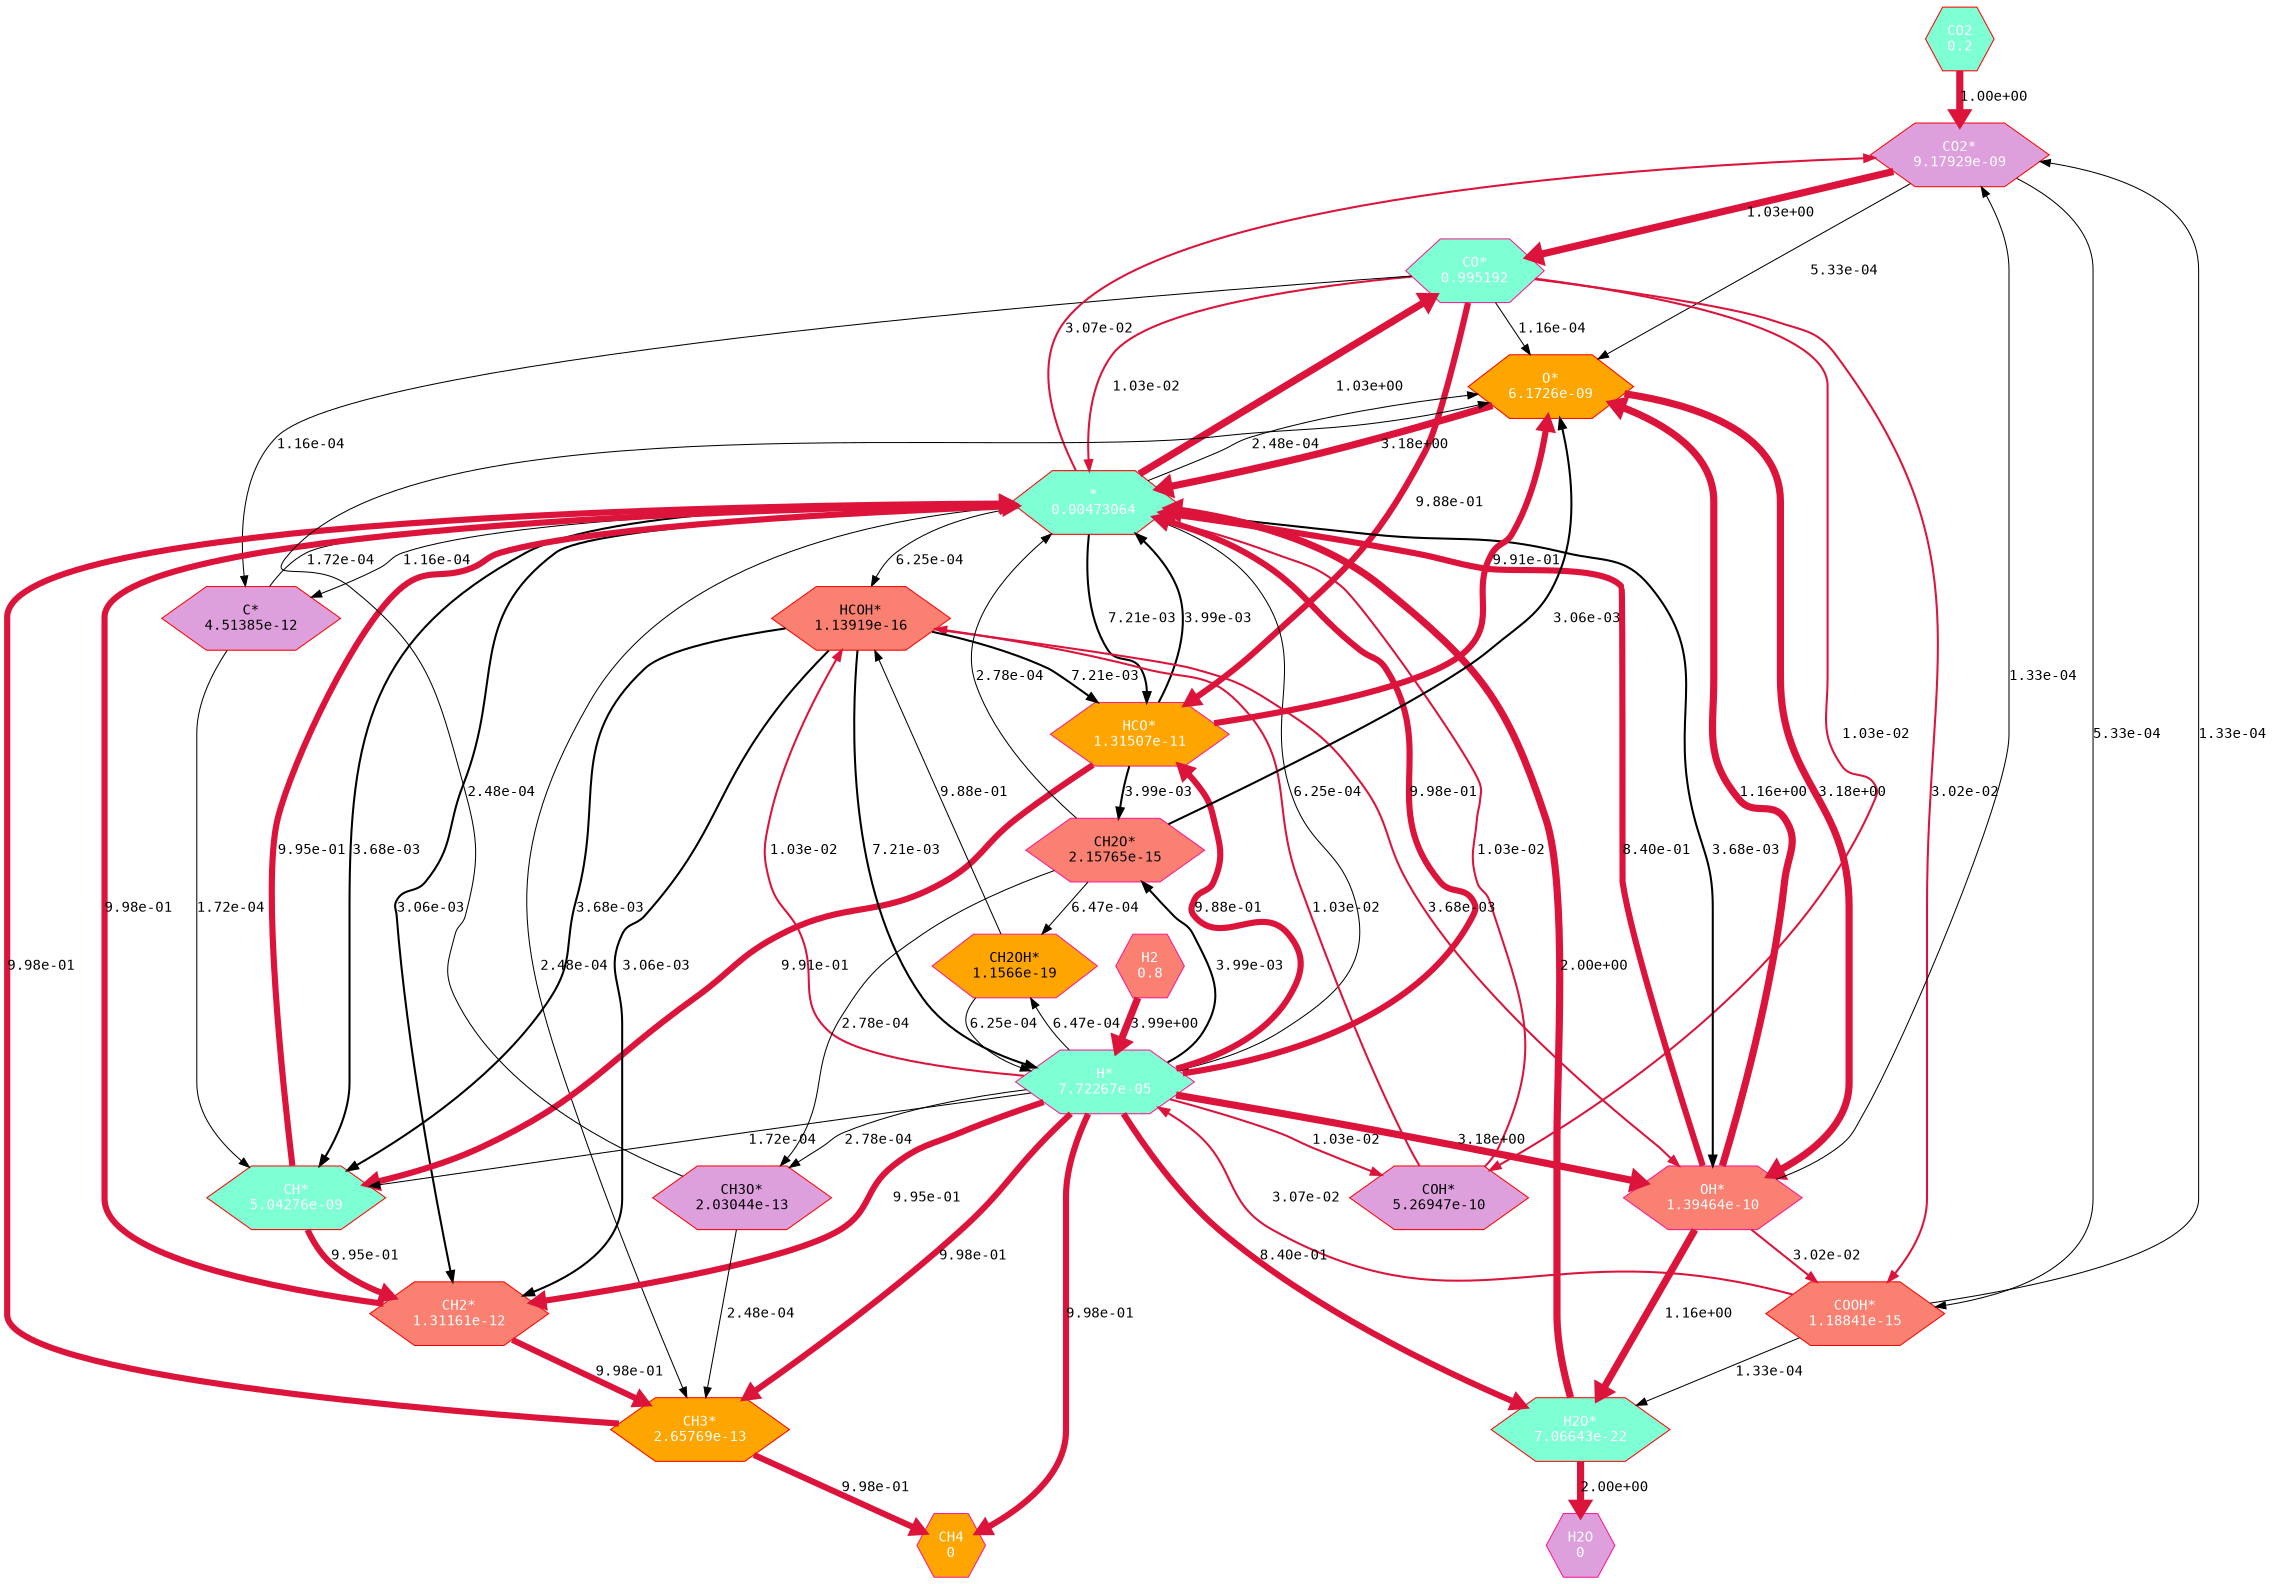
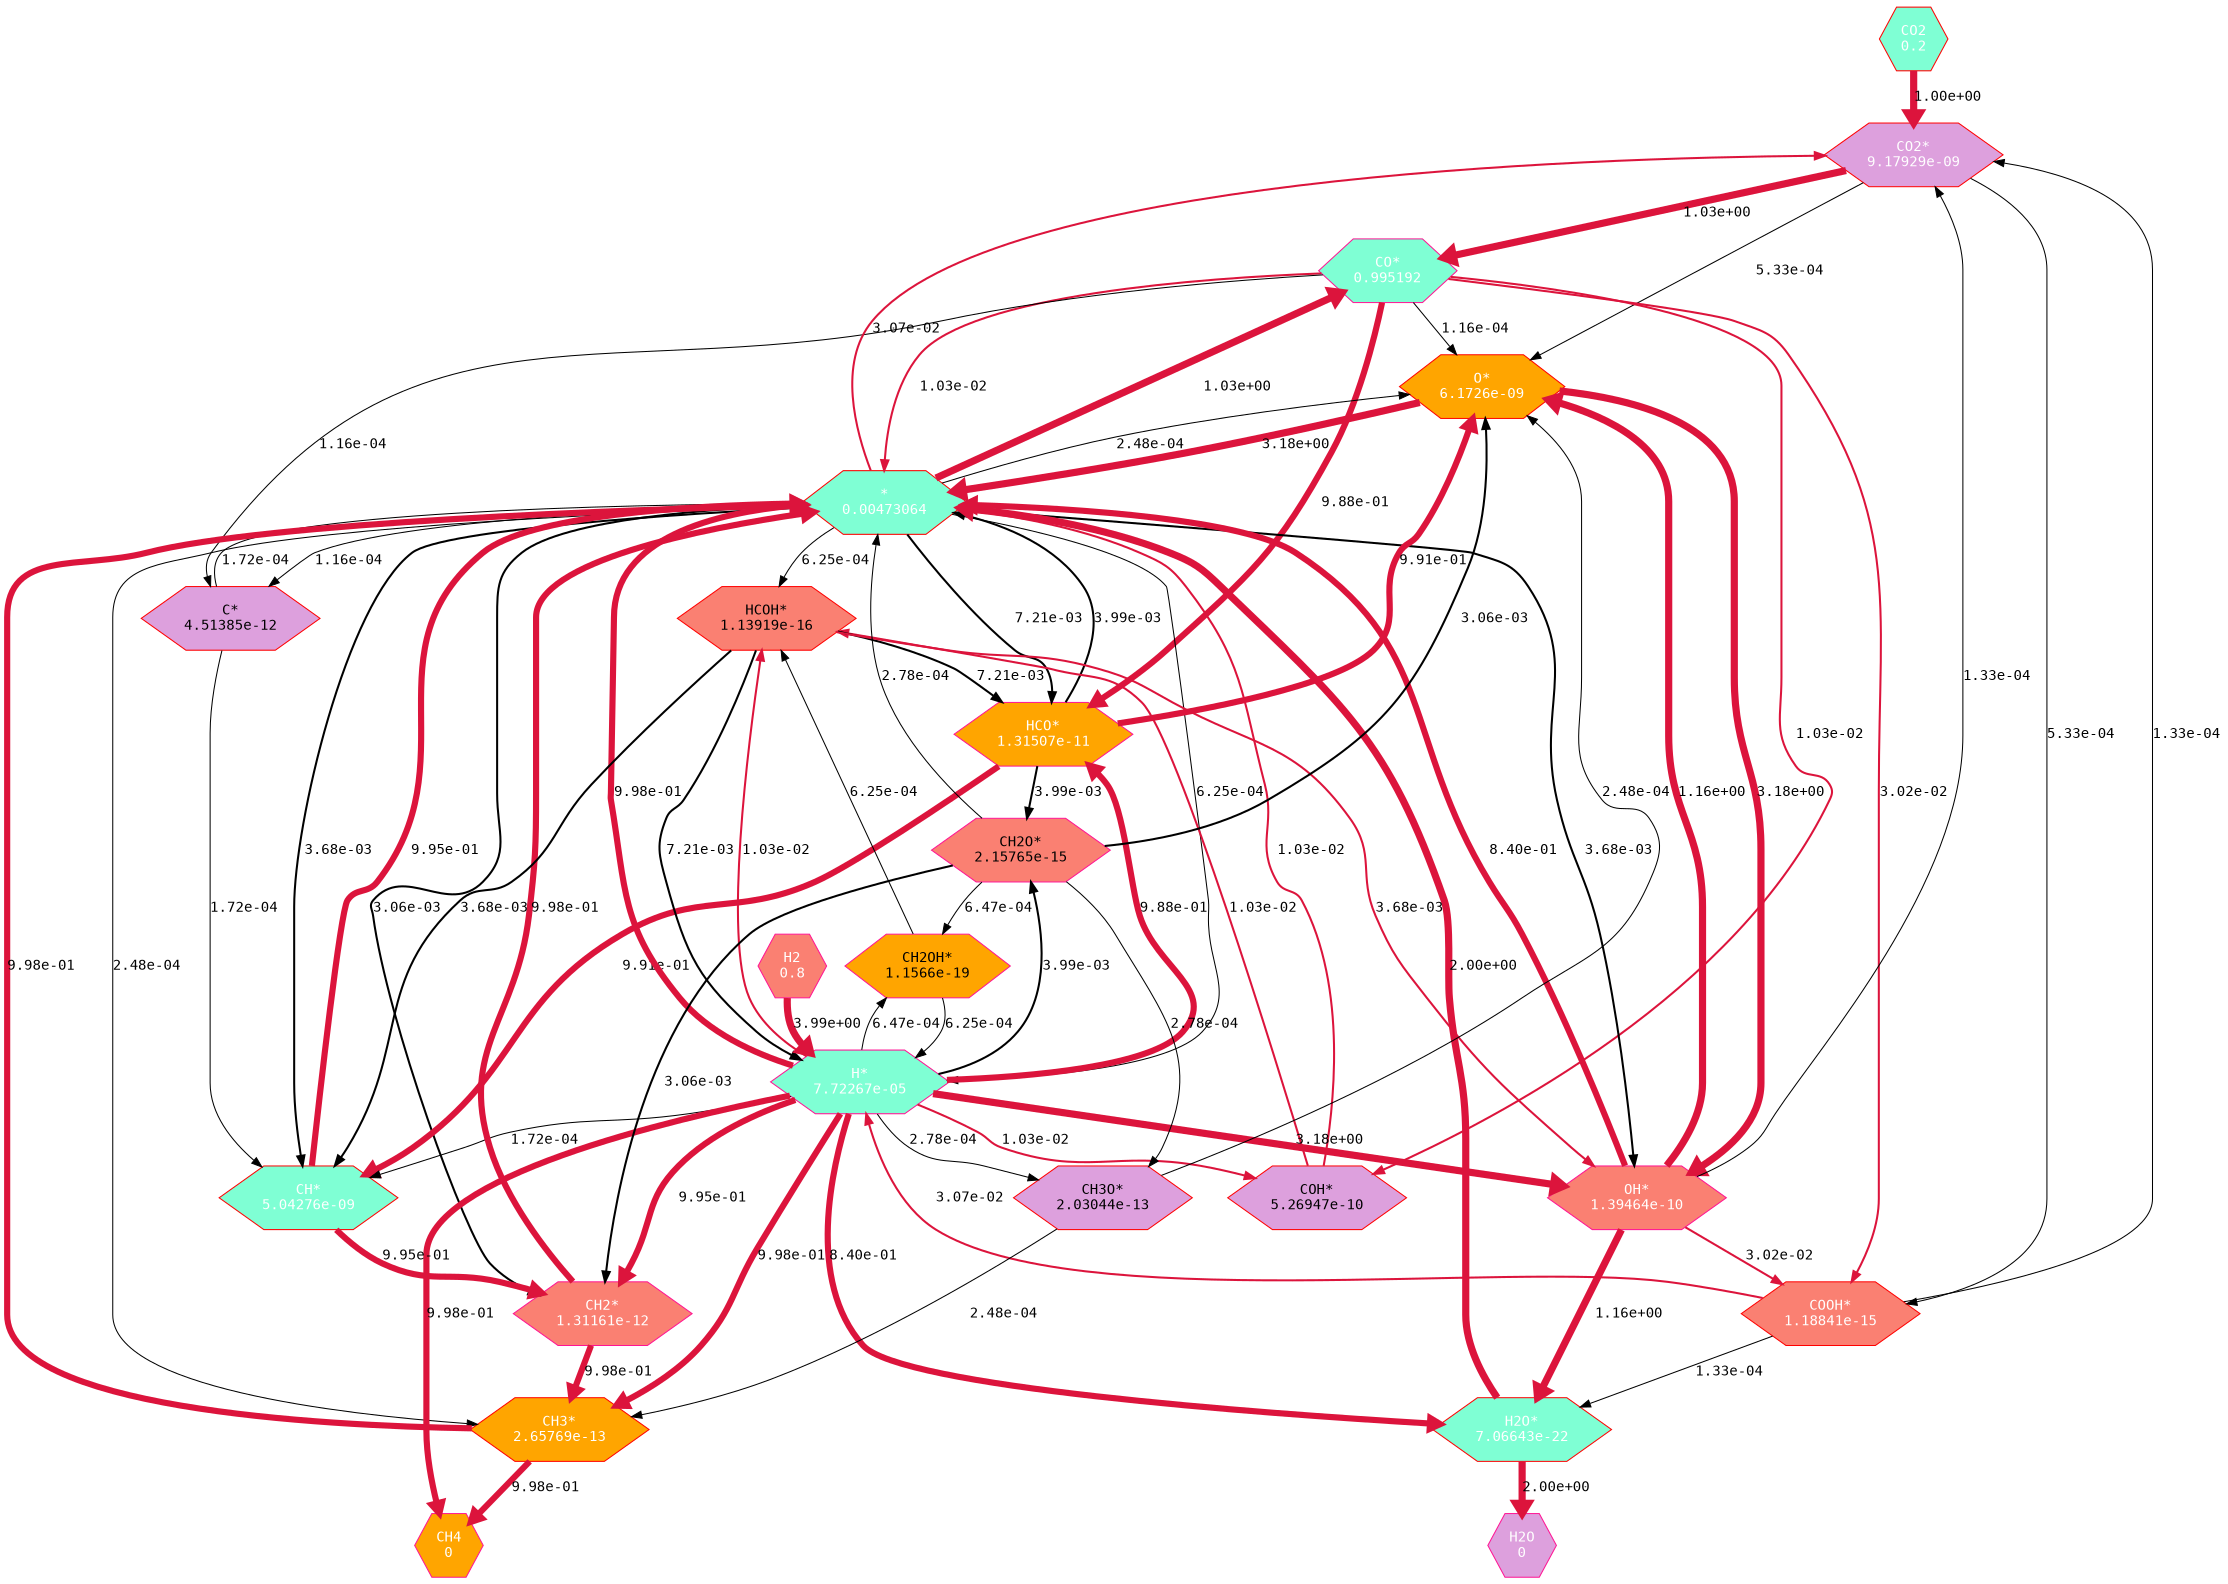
(974, 792) -> (884, 792)
(615, 958) -> (698, 994)
(459, 1314) -> (603, 1314)
